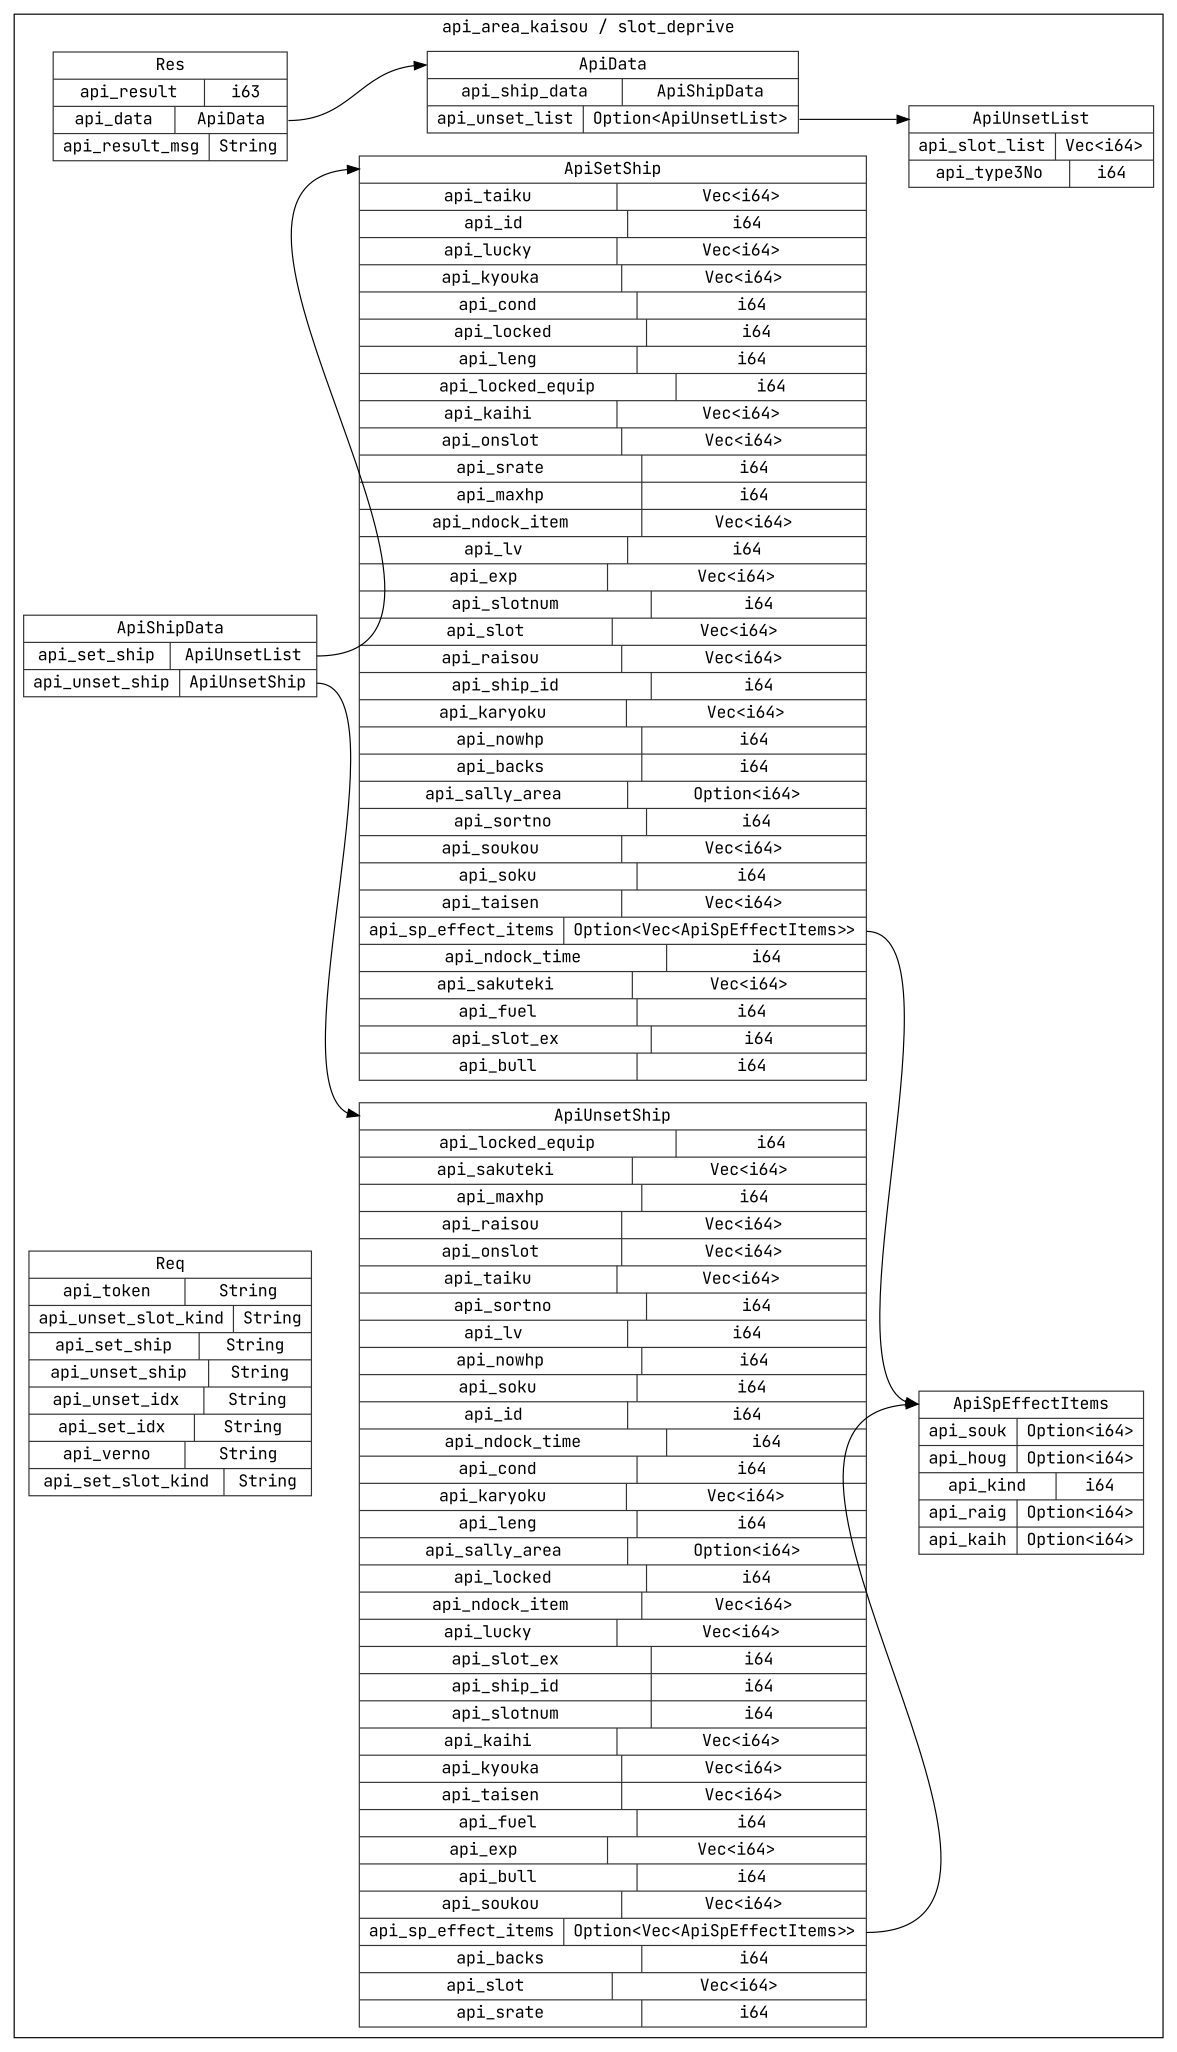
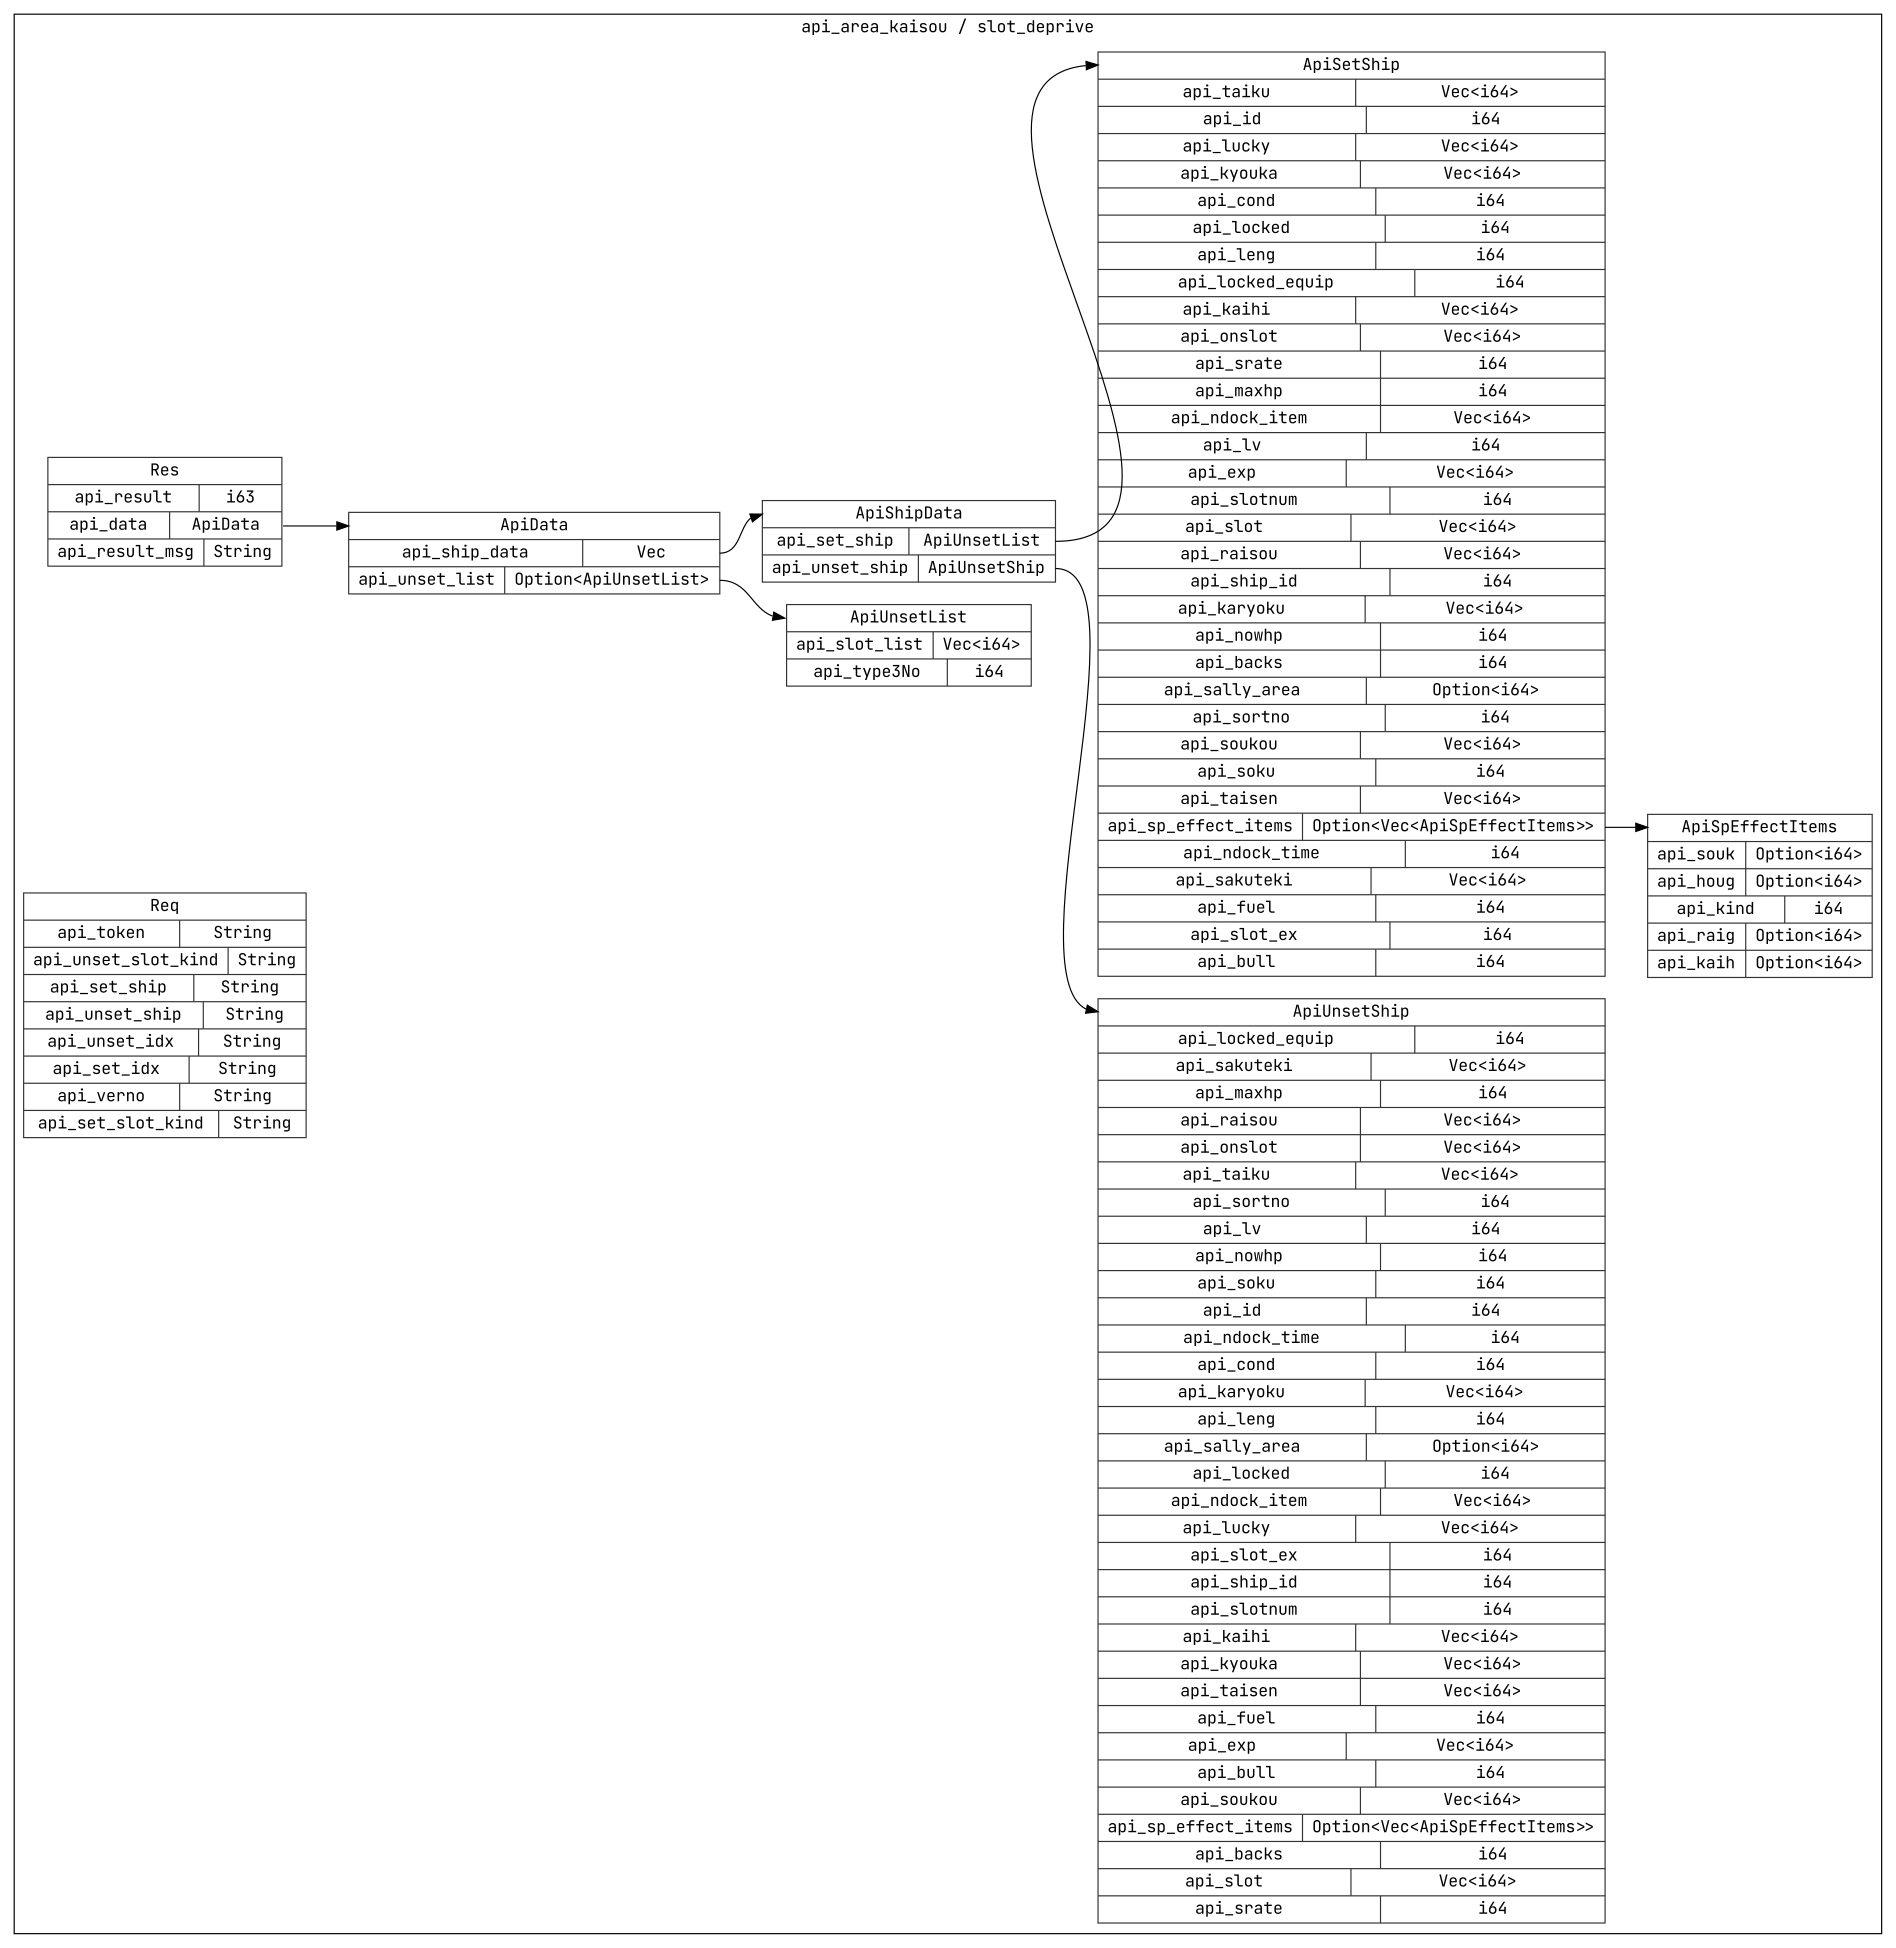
(710, 92) -> (651, 553)
none -> (739, 539)
(894, 1674) -> none
